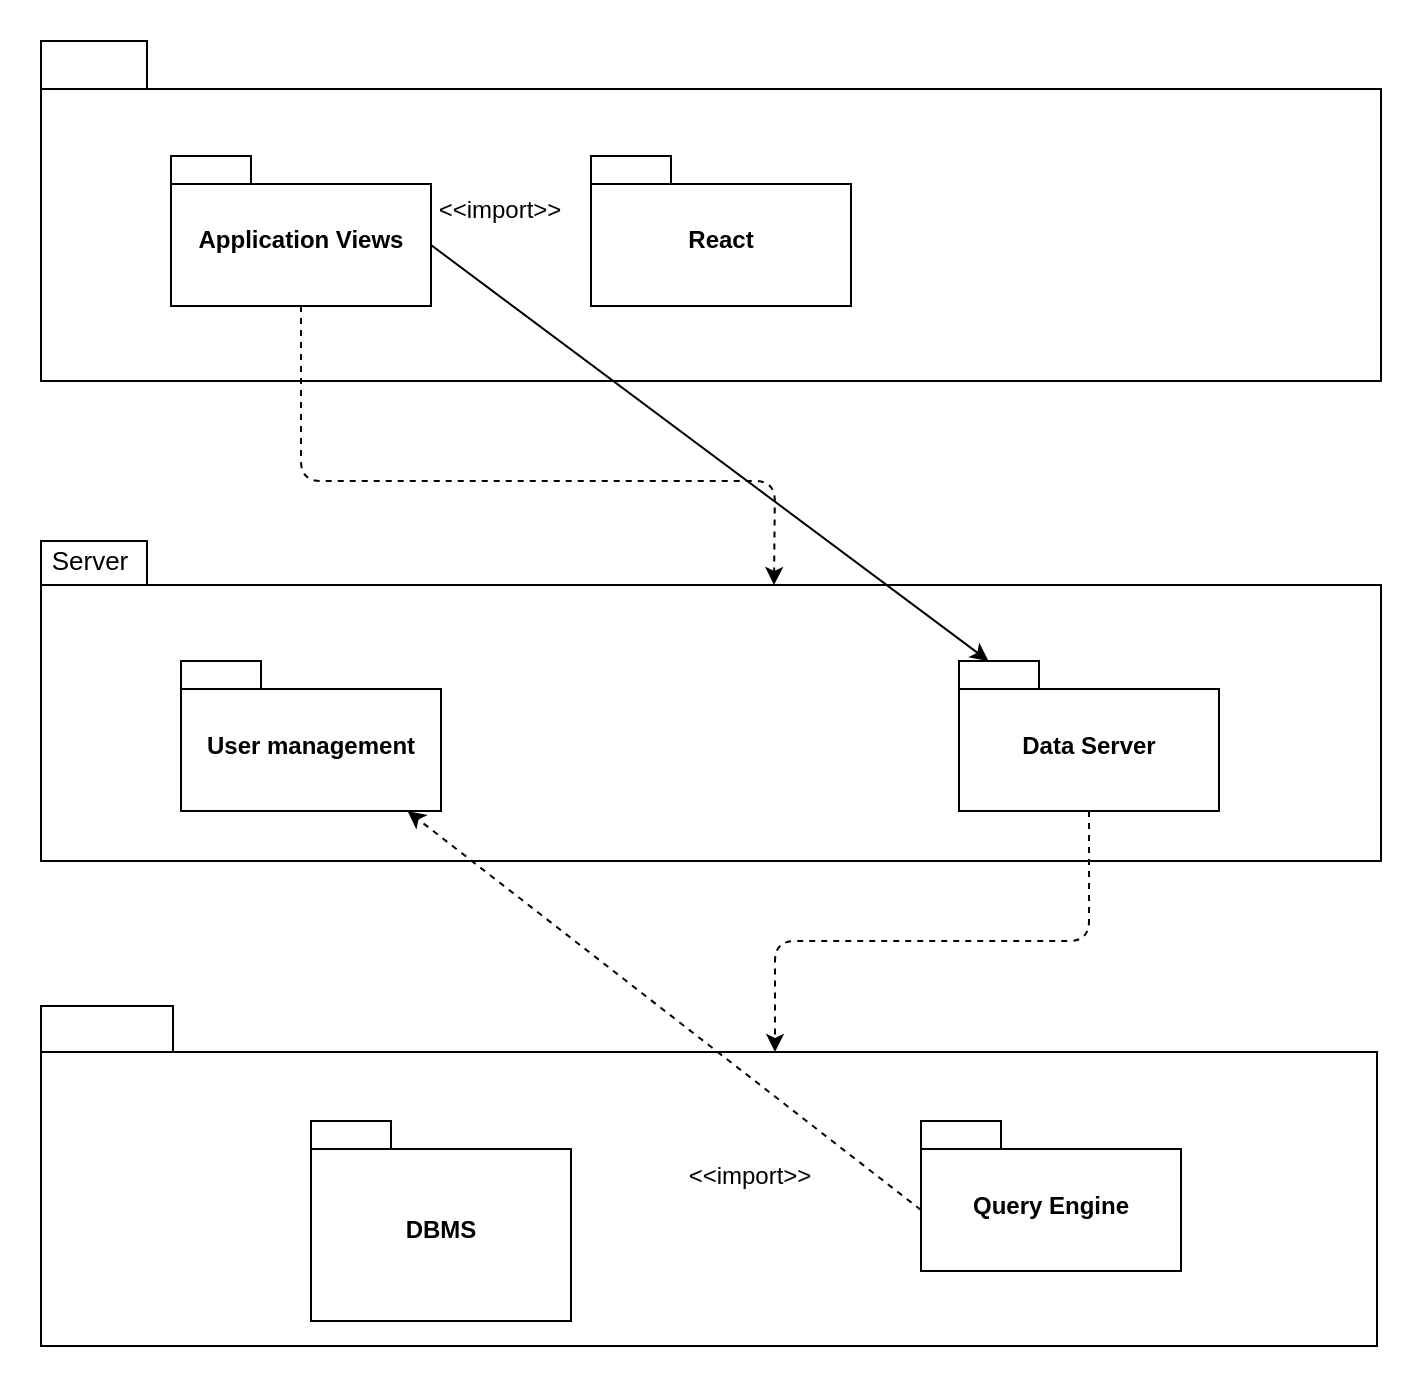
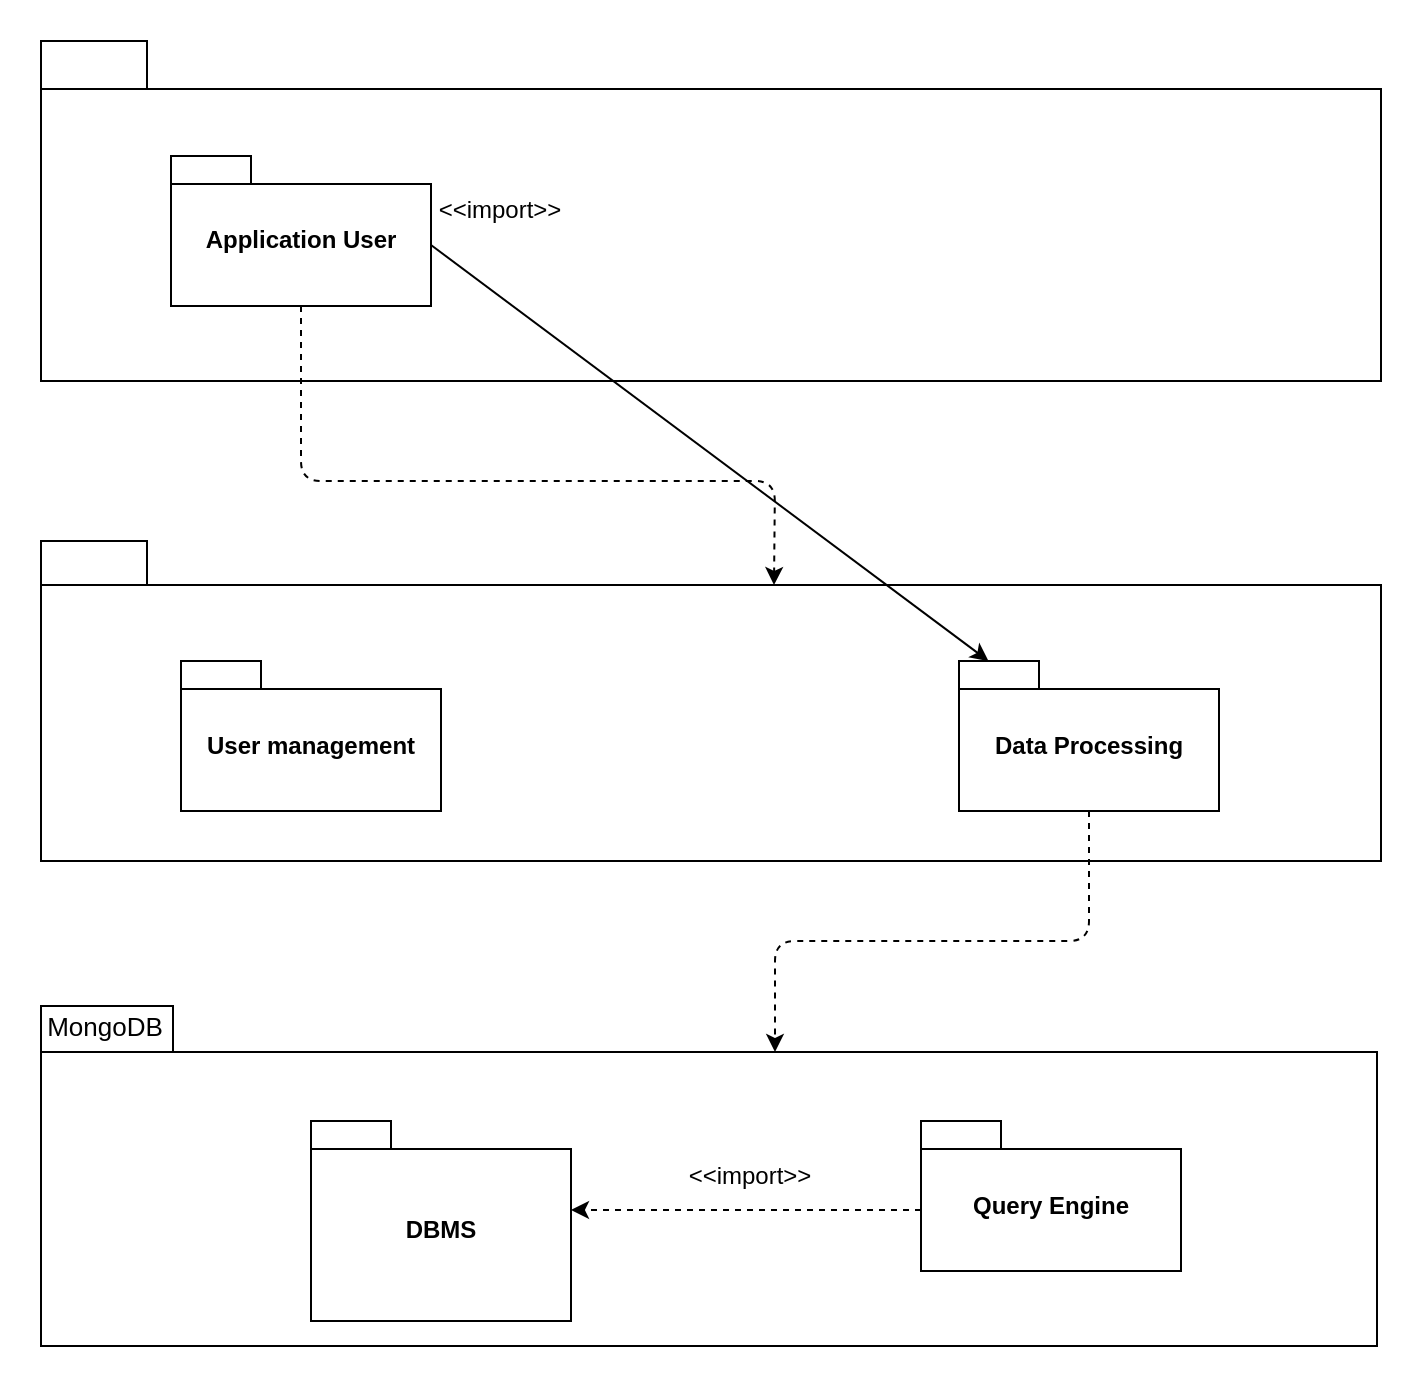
(721, 231) -> none
(302, 241) -> (302, 241)
(91, 561) -> none
(1090, 747) -> (1090, 747)
(670, 1015) -> (753, 1210)
none -> (106, 1026)
